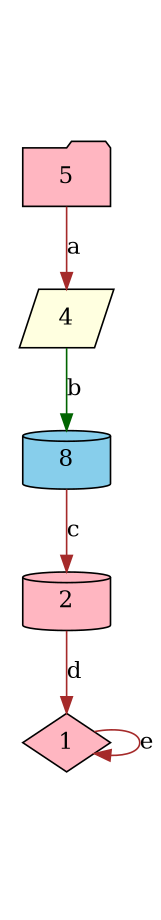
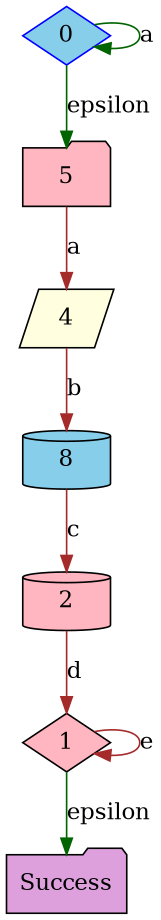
none -> (67, 36)
(67, 381) -> (67, 381)
none -> (67, 884)
